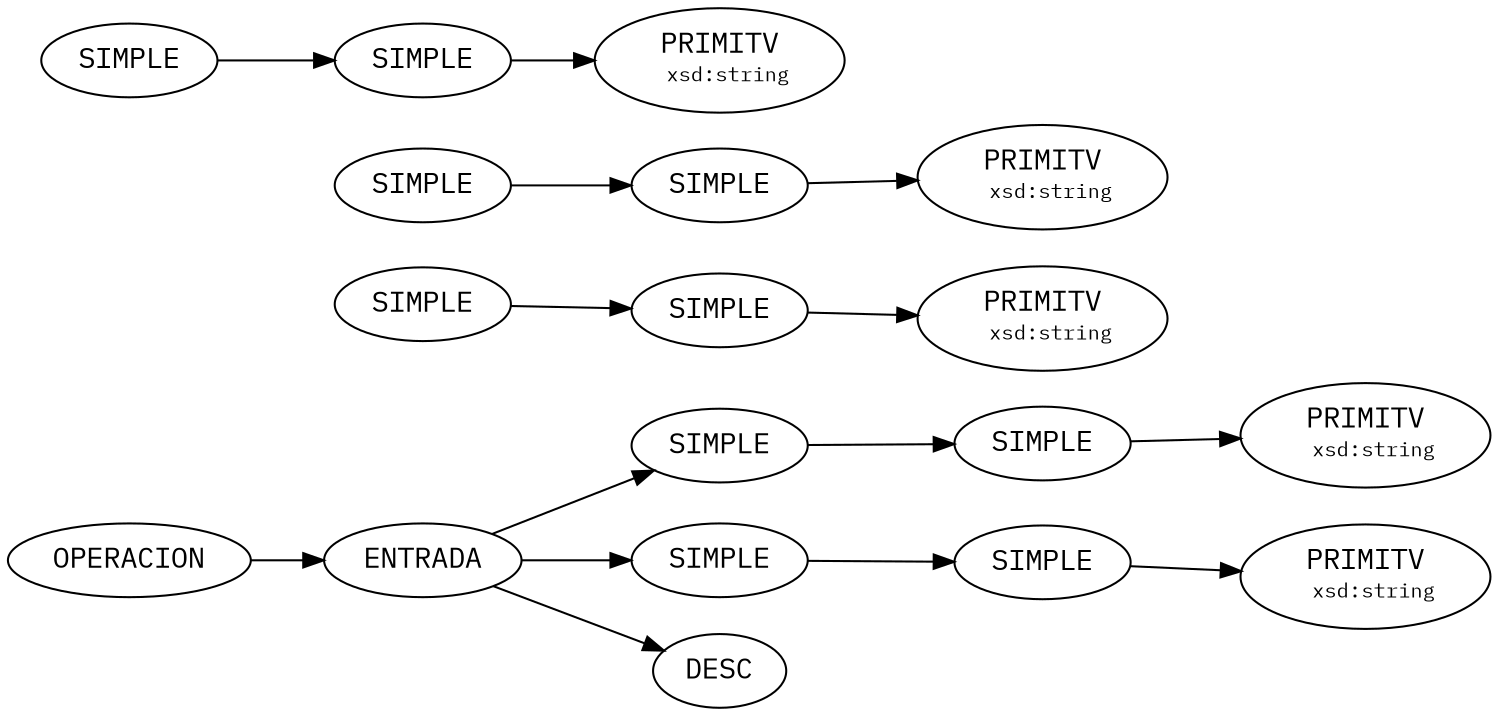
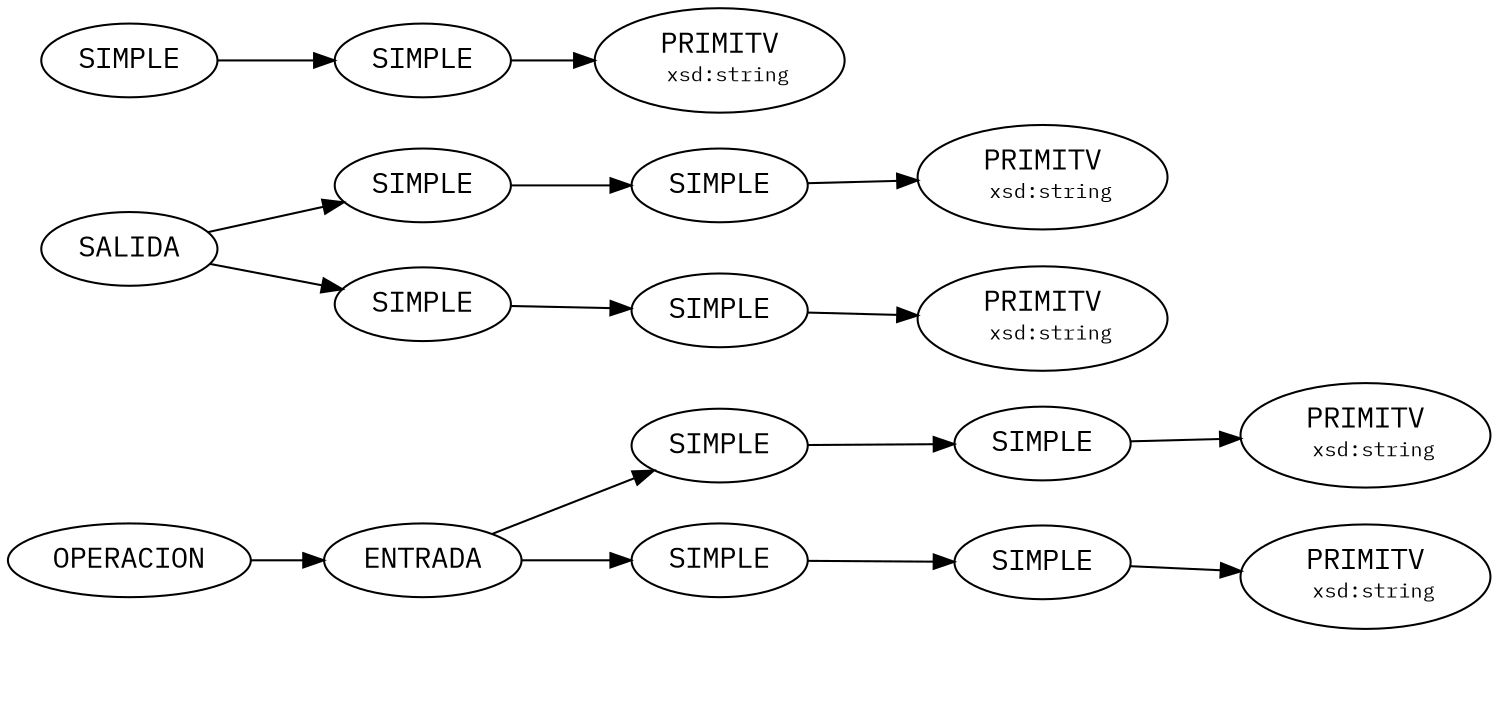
none -> (129, 249)
(720, 671) -> none
